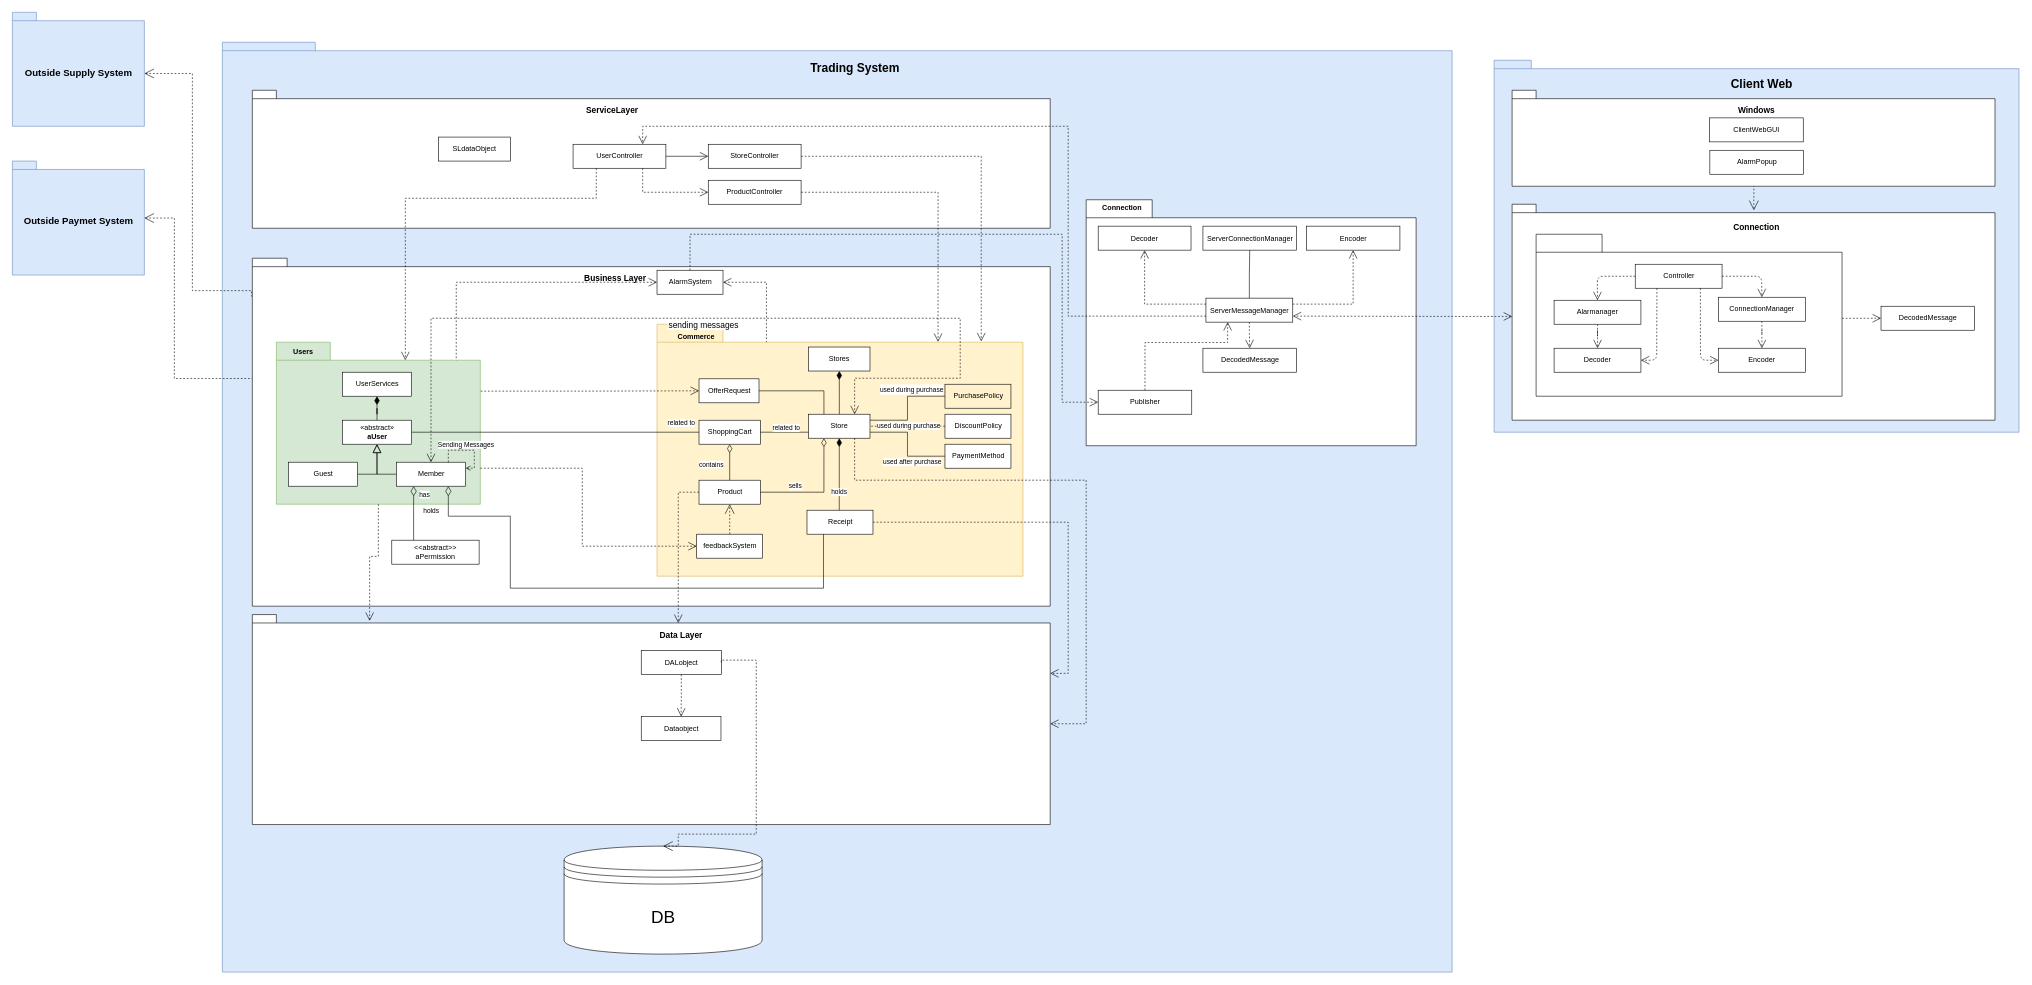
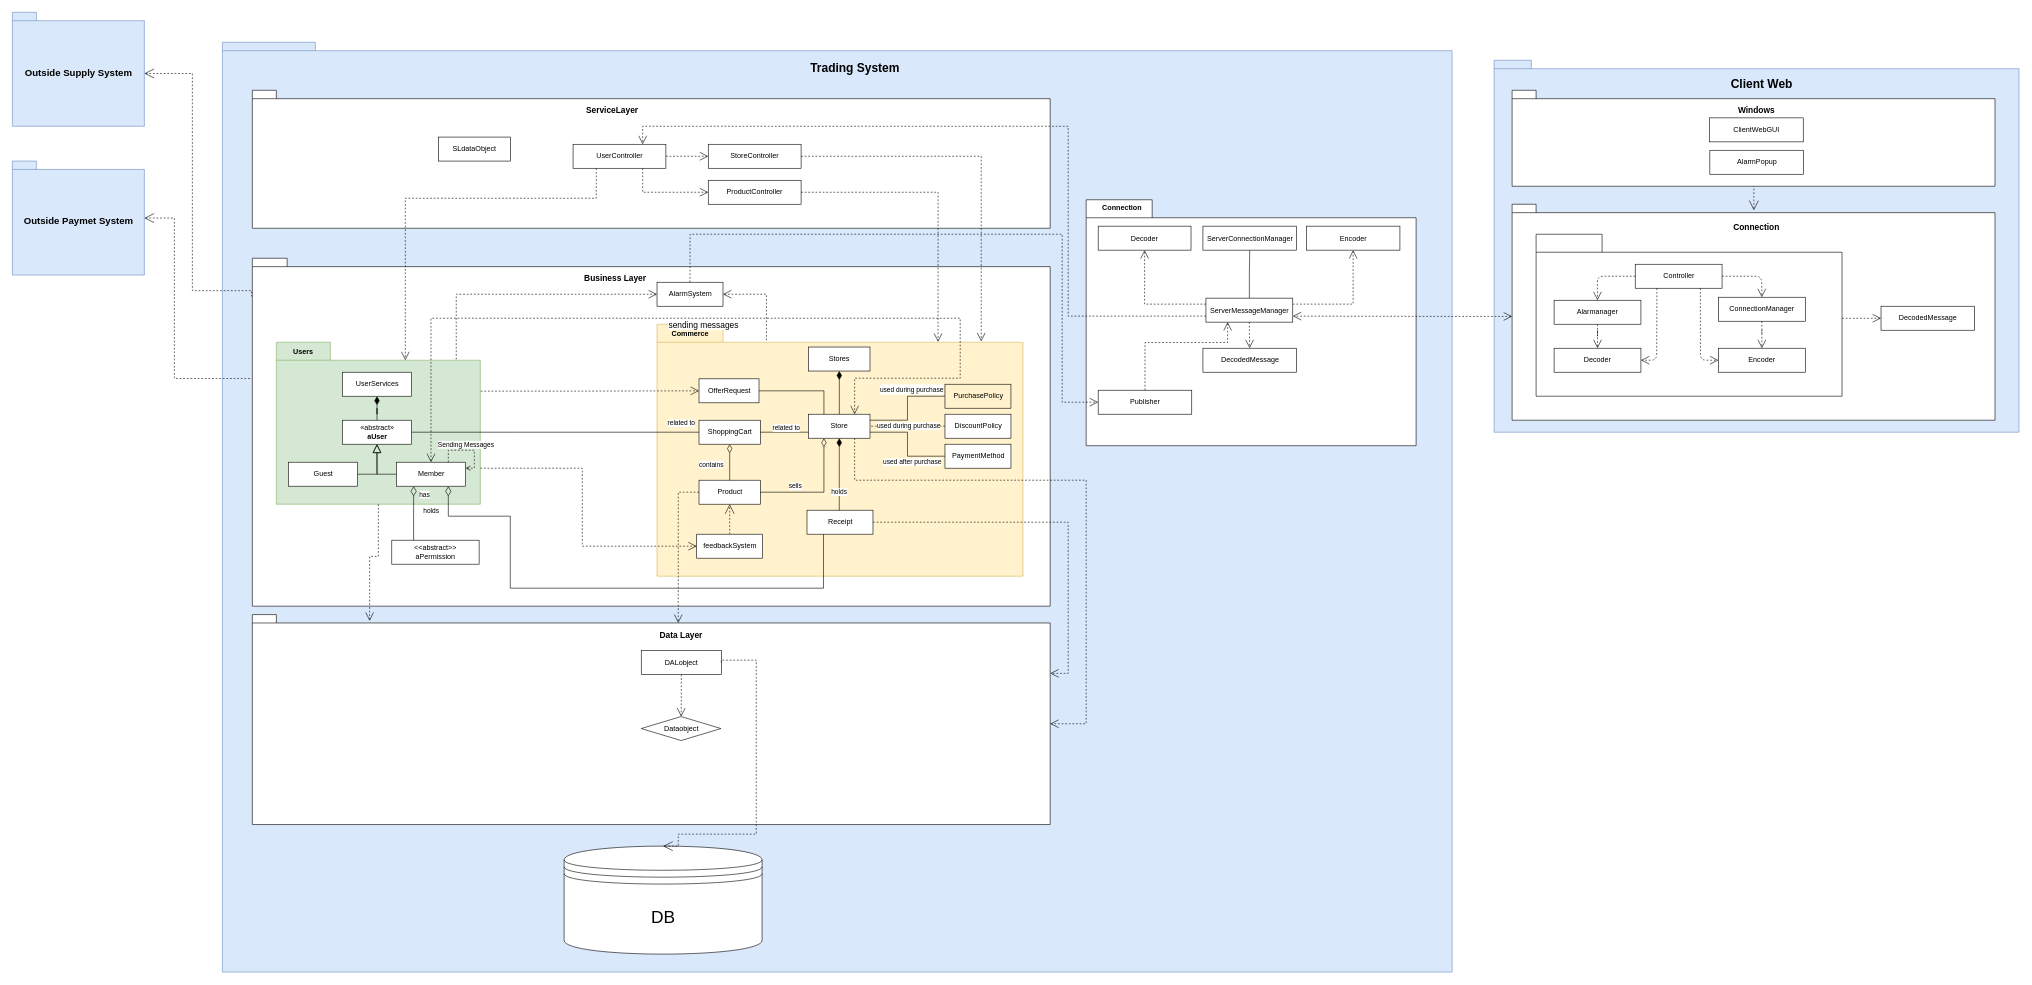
(686, 156) -> (686, 156)
(690, 282) -> (690, 294)
(696, 336) -> (690, 333)
(681, 729) -> (681, 729)
